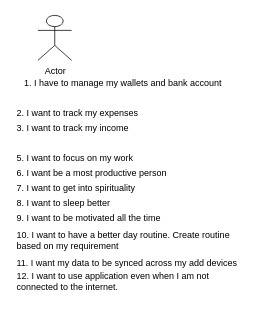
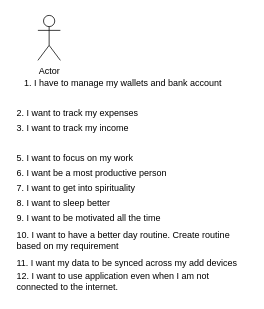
(55, 38) -> (49, 38)
